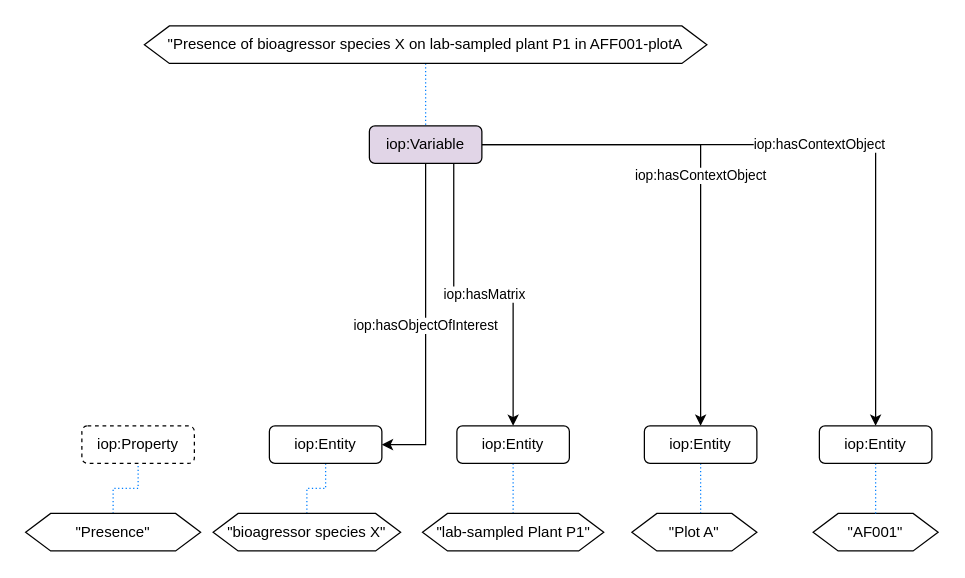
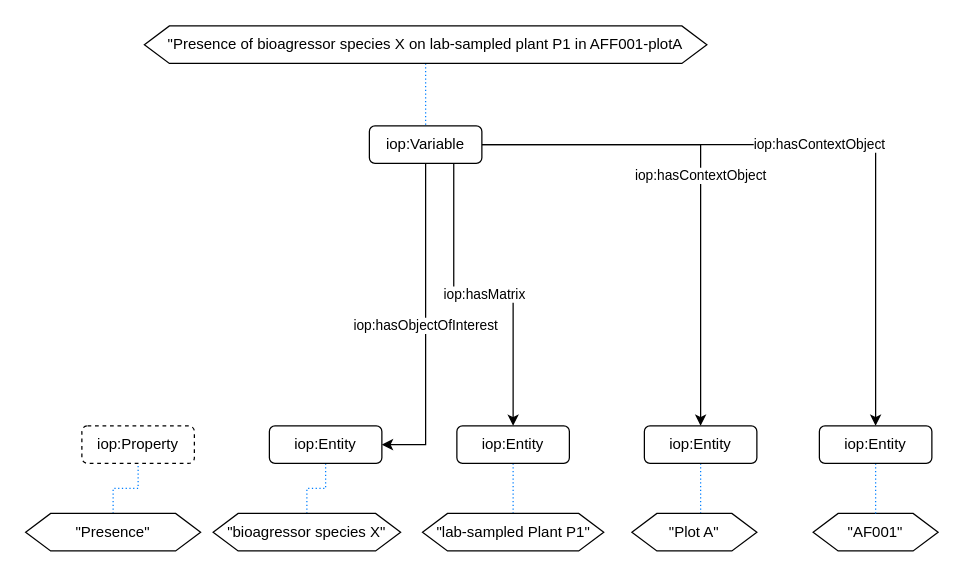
(426, 144) -> (426, 144)
